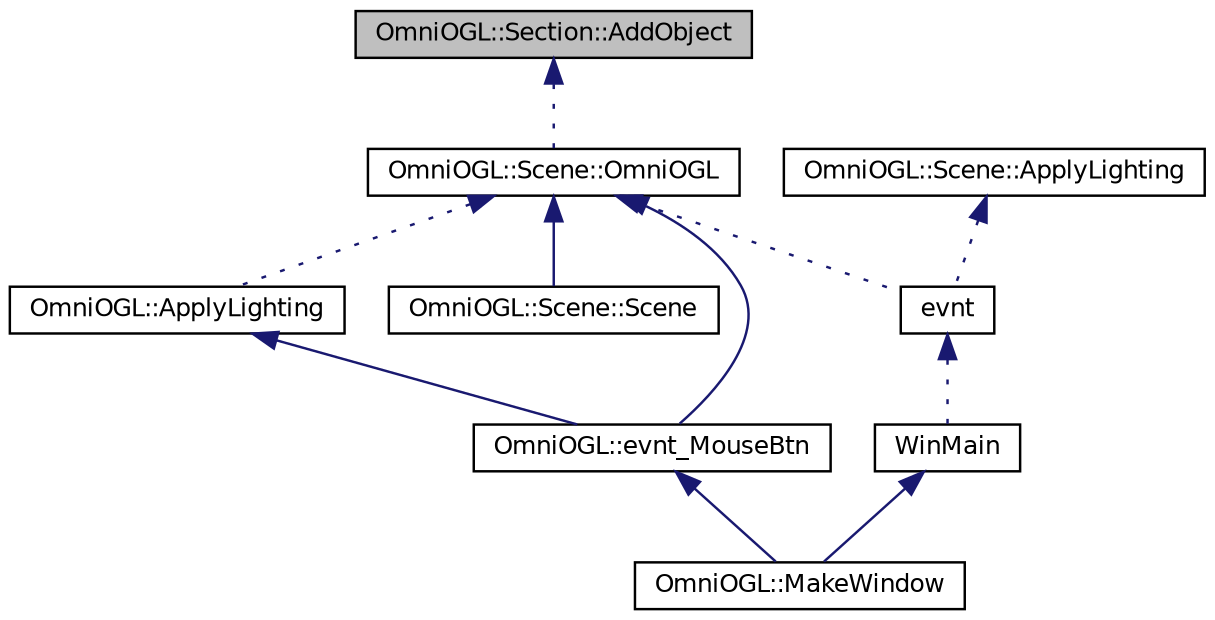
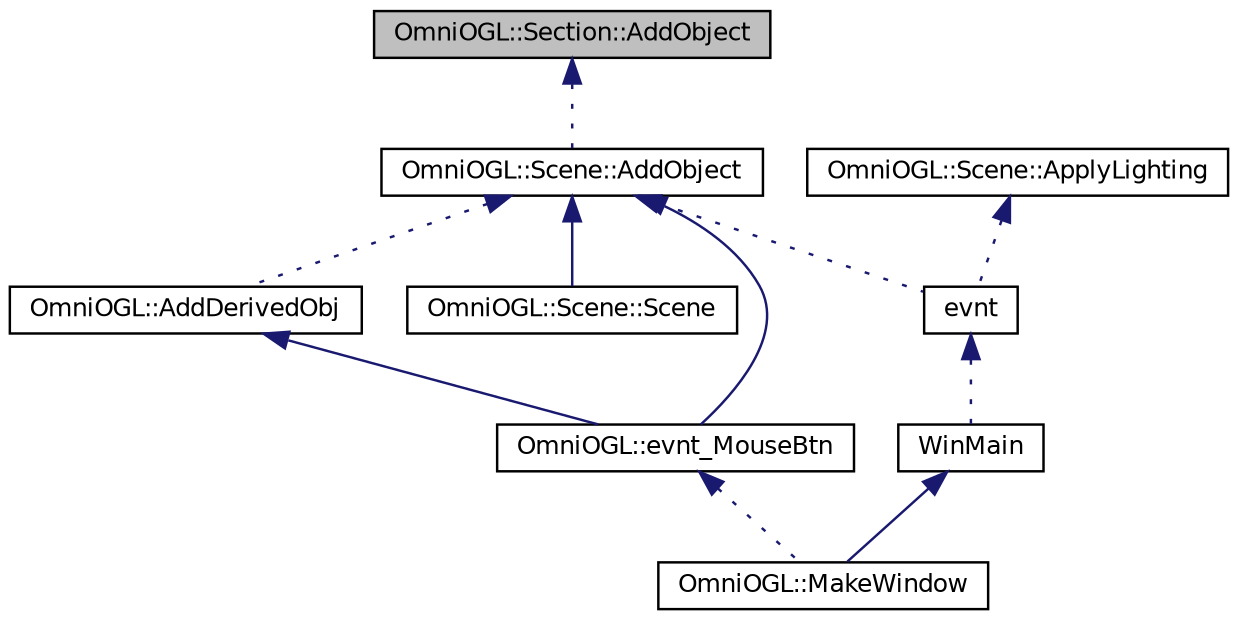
(554, 172) -> (572, 172)
(177, 310) -> (186, 310)
(735, 525) -> (758, 525)
